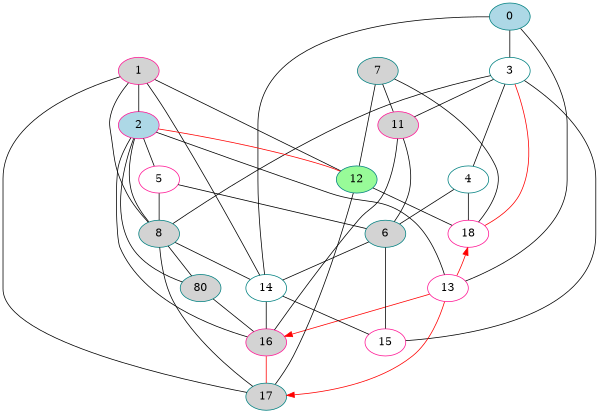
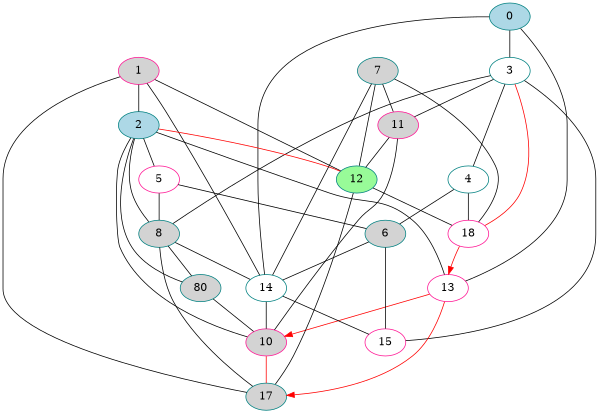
(139, 125) -> (139, 125)
(114, 155) -> none
none -> (322, 179)
(411, 181) -> (377, 152)
(461, 265) -> (455, 256)
(266, 342) -> (266, 342)
